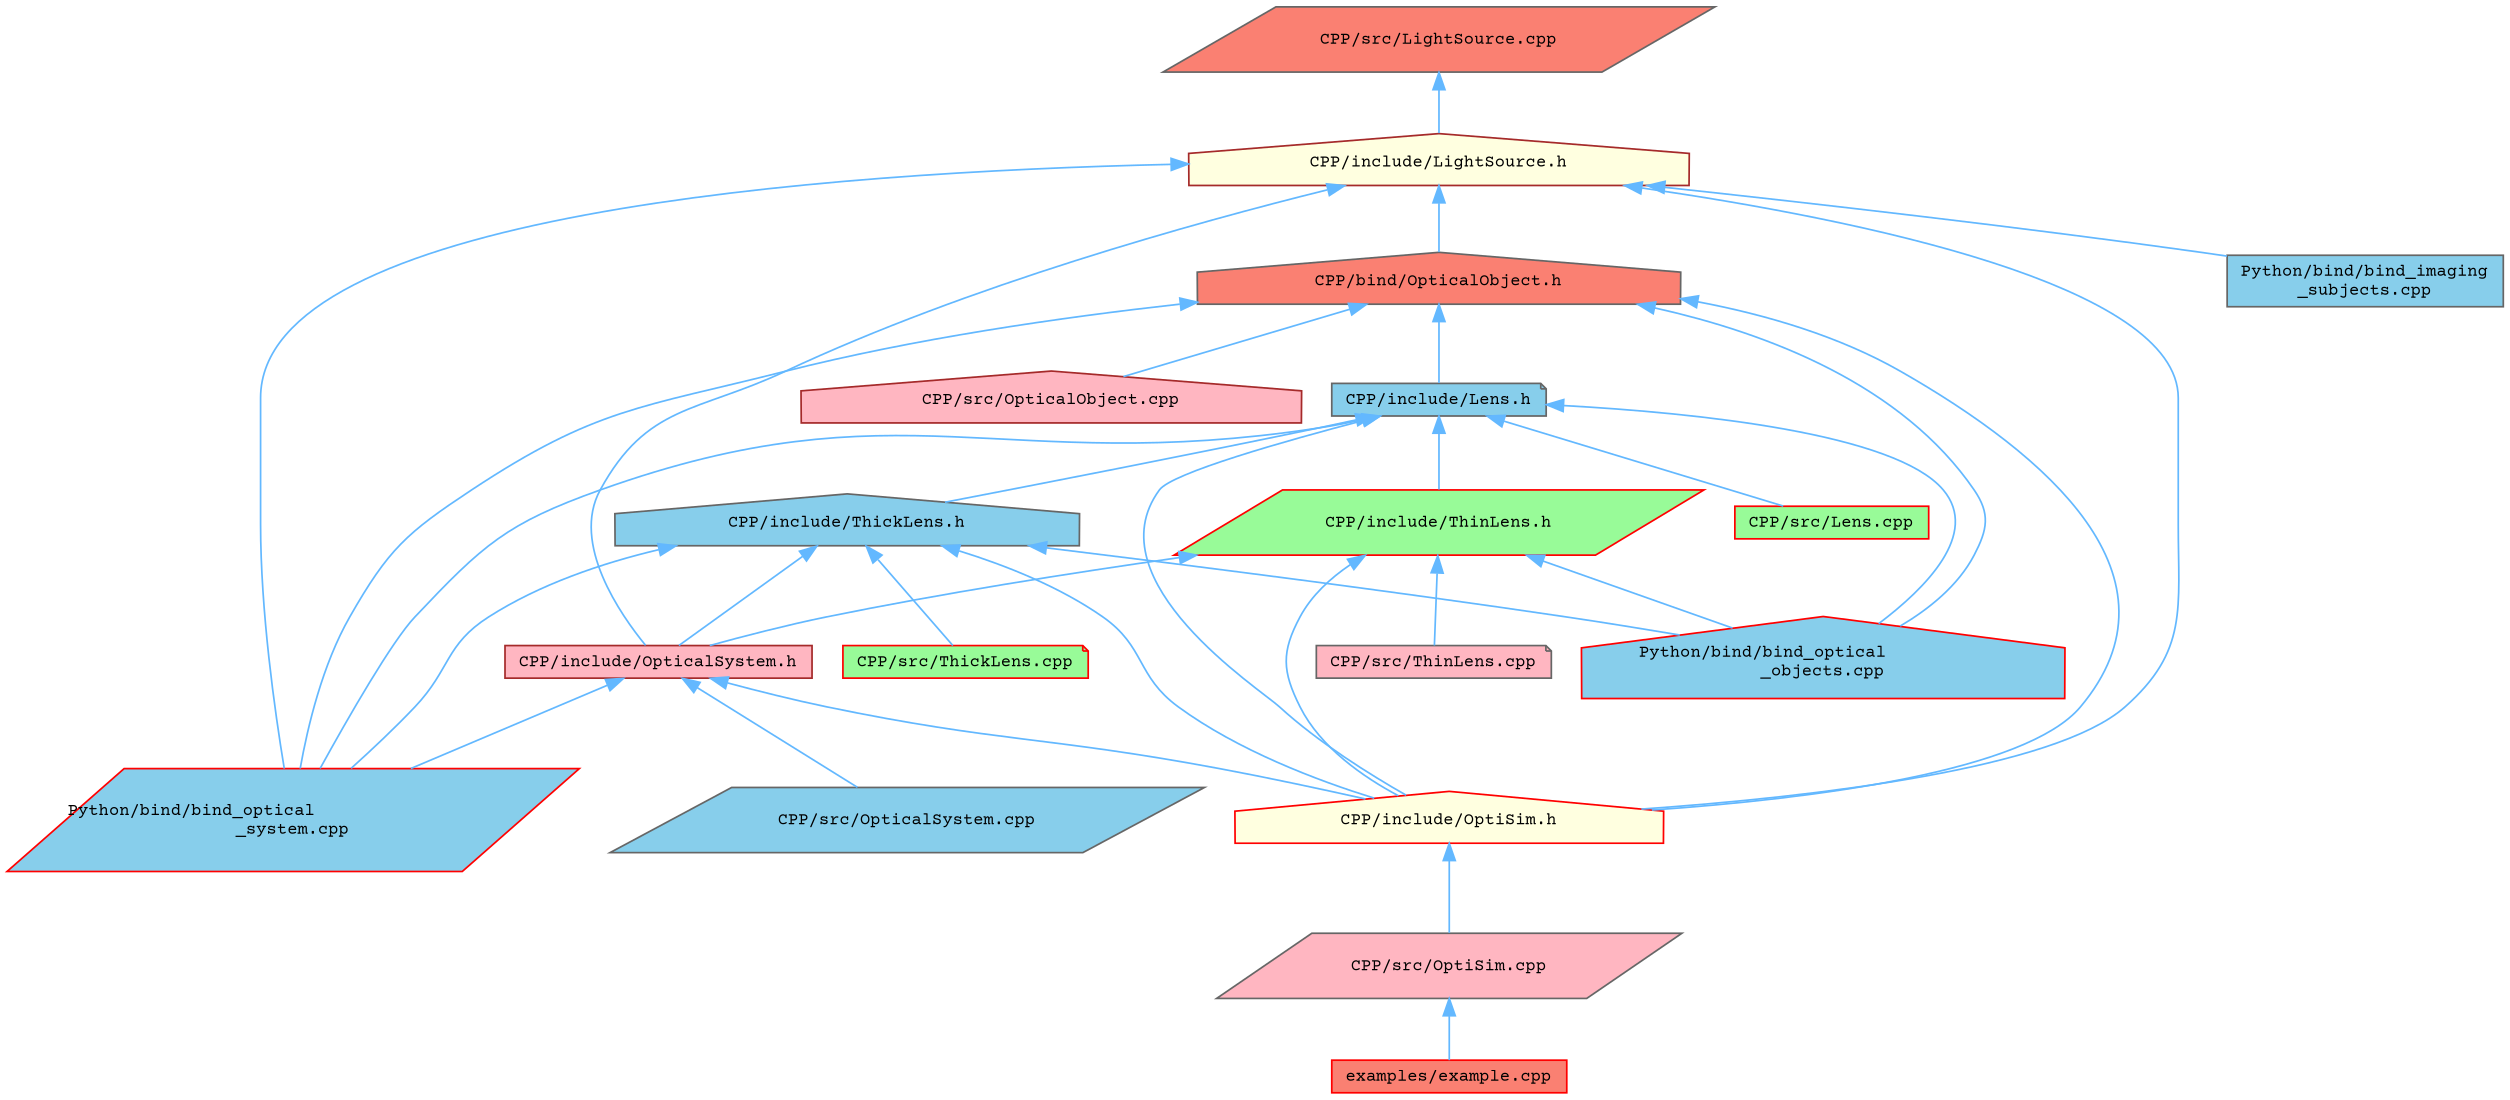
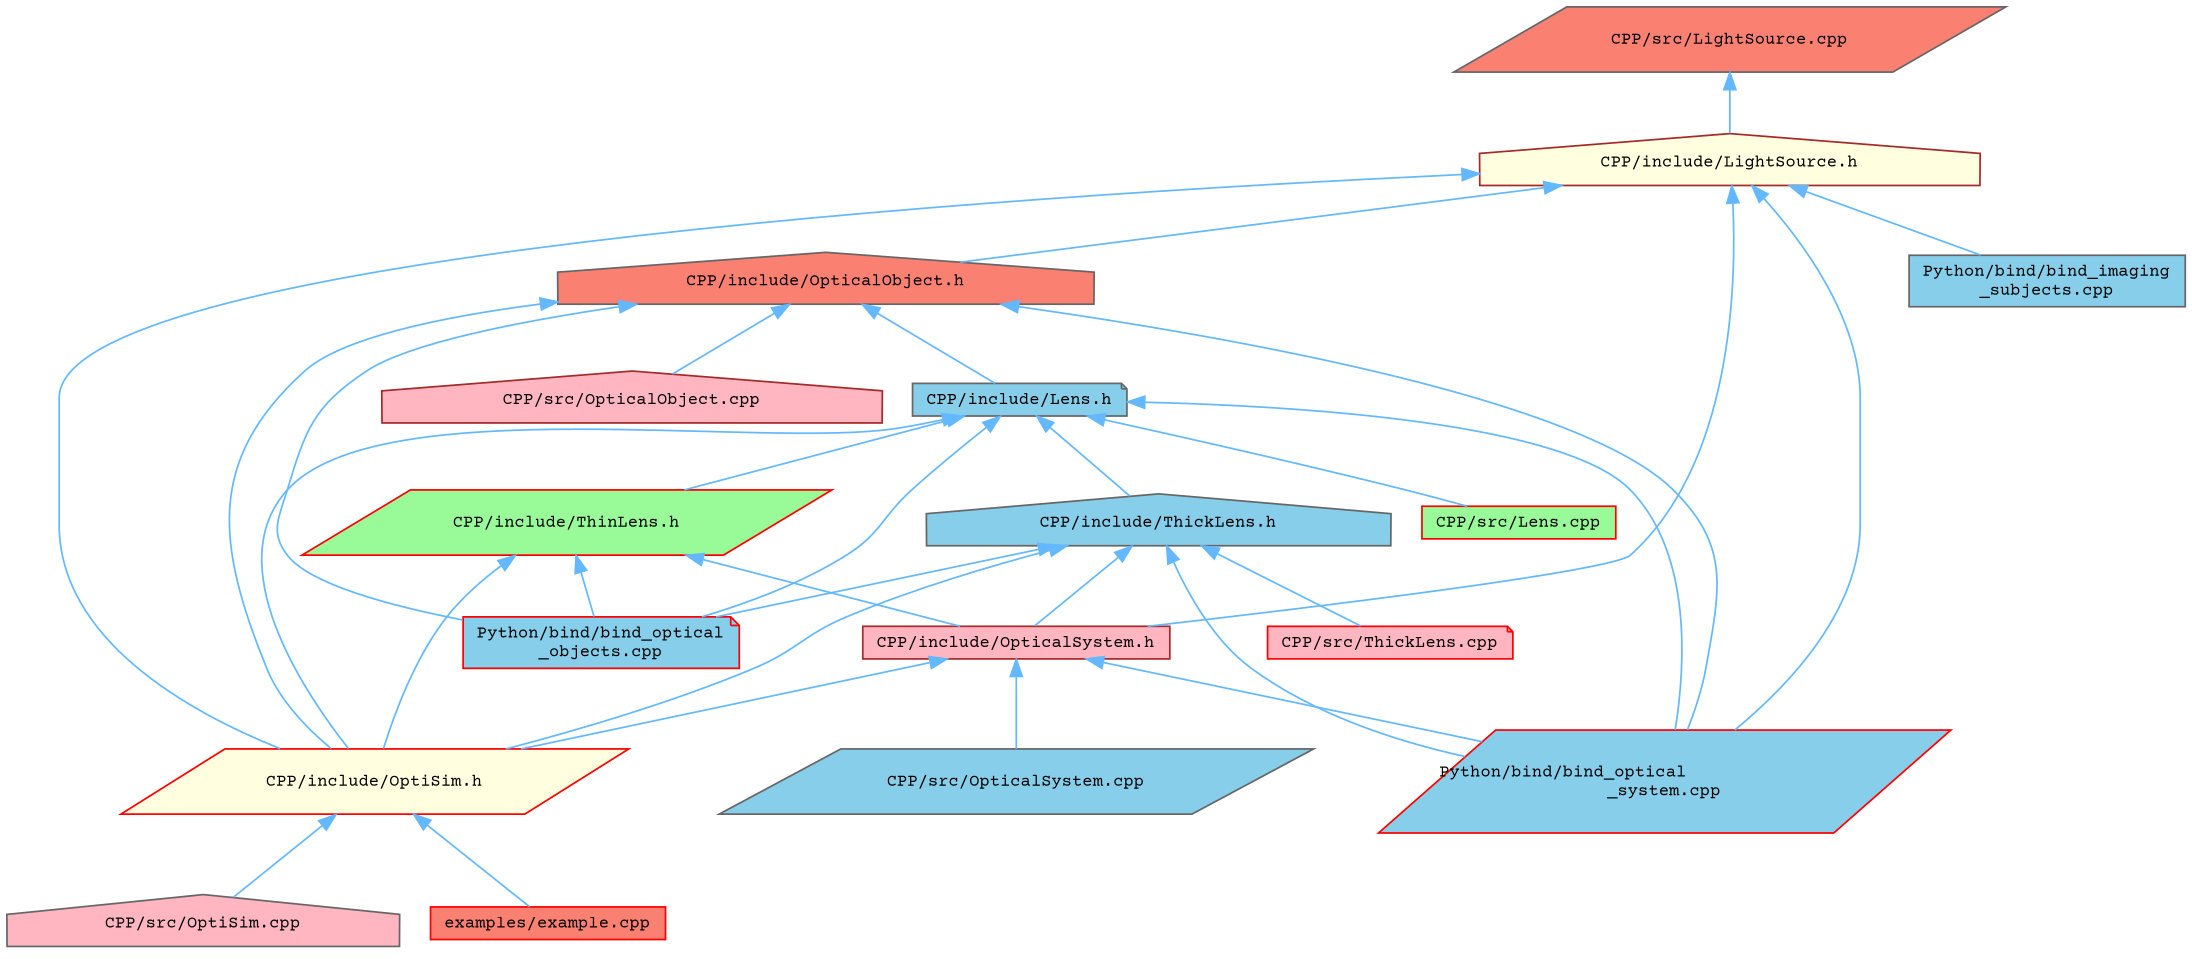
(1439, 281) -> (826, 281)
(966, 662) -> (1390, 643)
(1434, 662) -> none
(1823, 662) -> (601, 643)
(1449, 820) -> (375, 782)
(1449, 966) -> (203, 923)
(1449, 1038) -> (478, 866)
